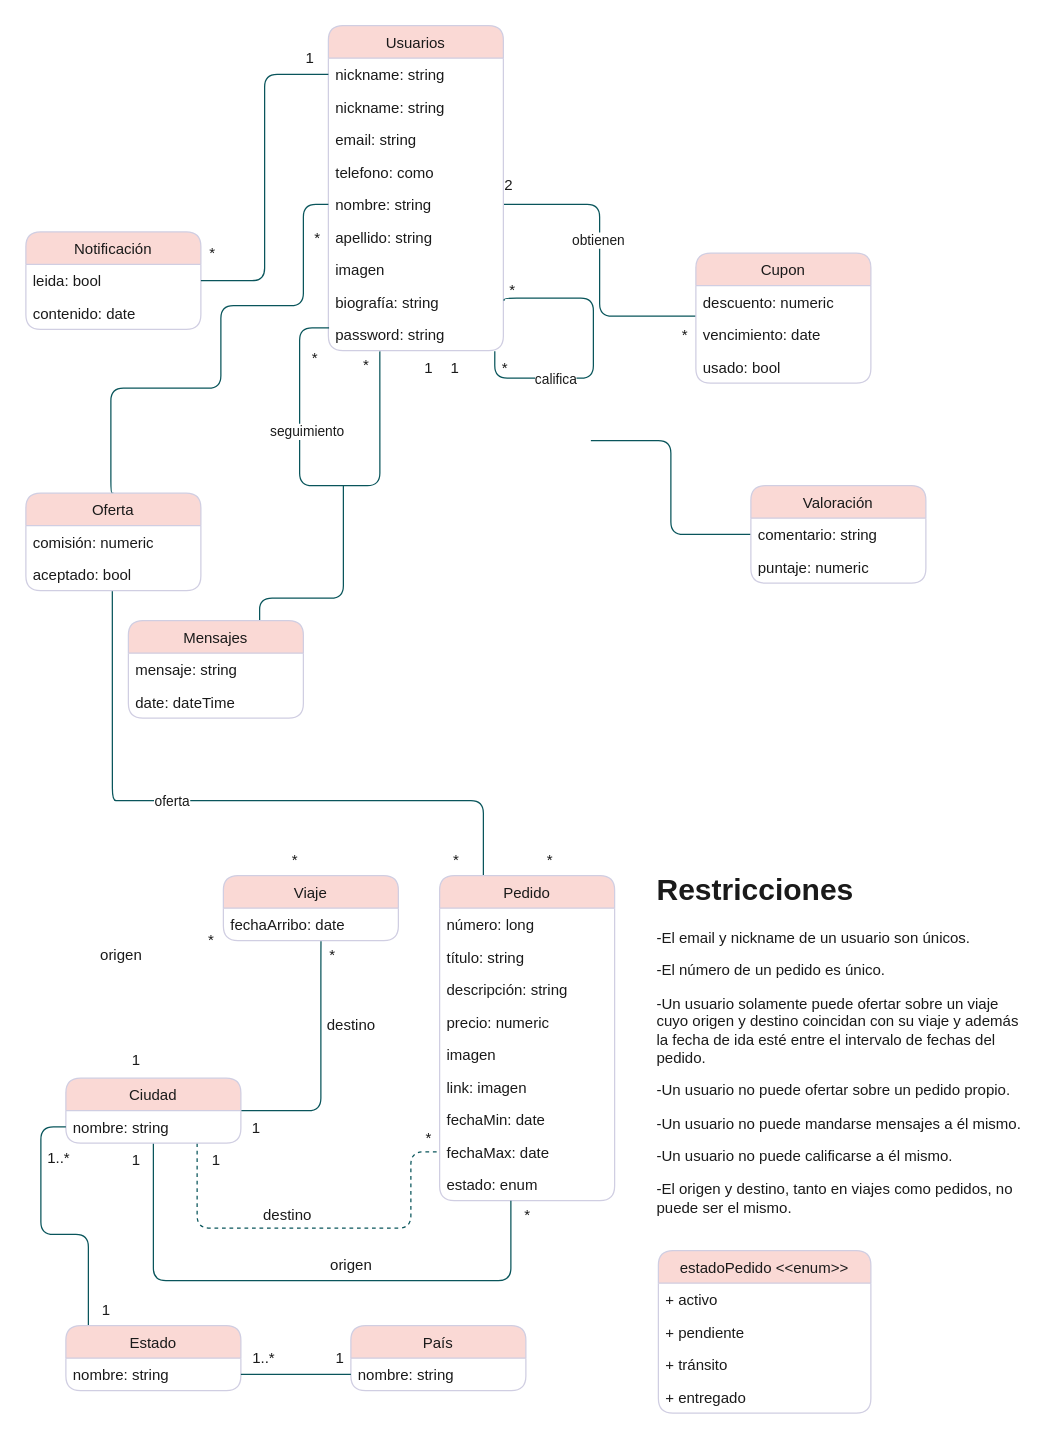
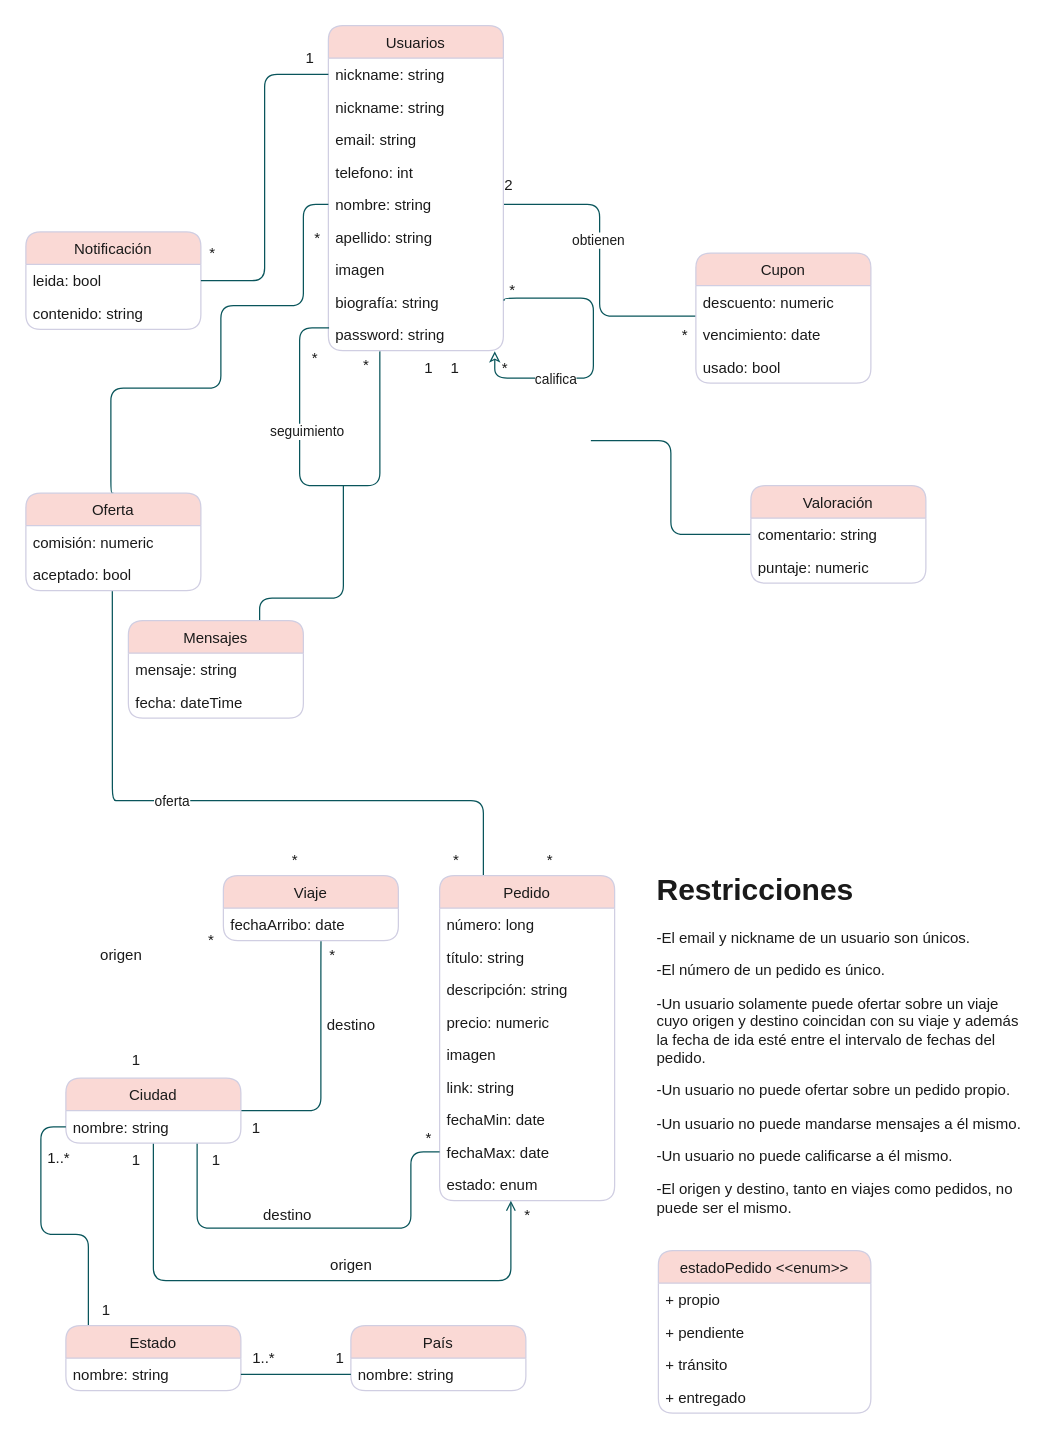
(388, 173) -> (382, 173)
(90, 314) -> (96, 314)
(495, 362) -> (495, 369)
(188, 703) -> (192, 703)
(487, 1088) -> (487, 1088)
(511, 1207) -> (511, 1206)
(309, 1228) -> (309, 1228)
(695, 1300) -> (695, 1300)
